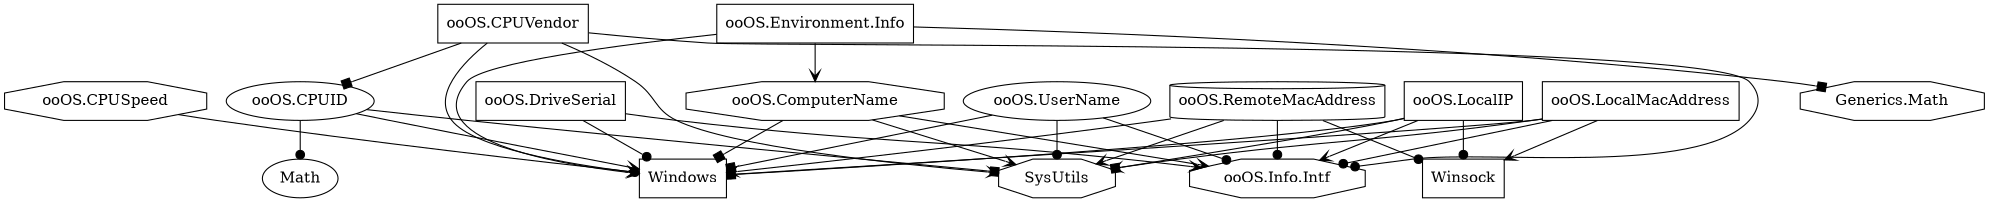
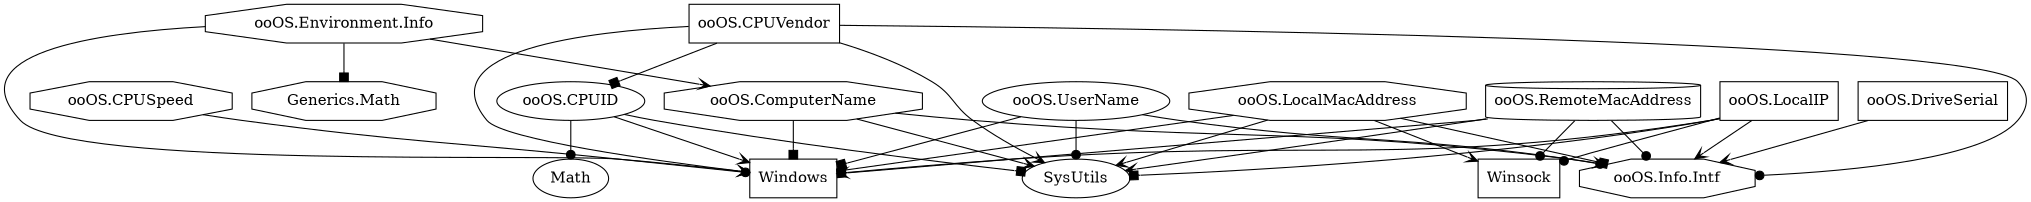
(815, 24) -> (344, 24)
(1641, 101) -> (1328, 101)
(1450, 142) -> (1489, 138)
(622, 143) -> none
(1057, 178) -> (1076, 178)
